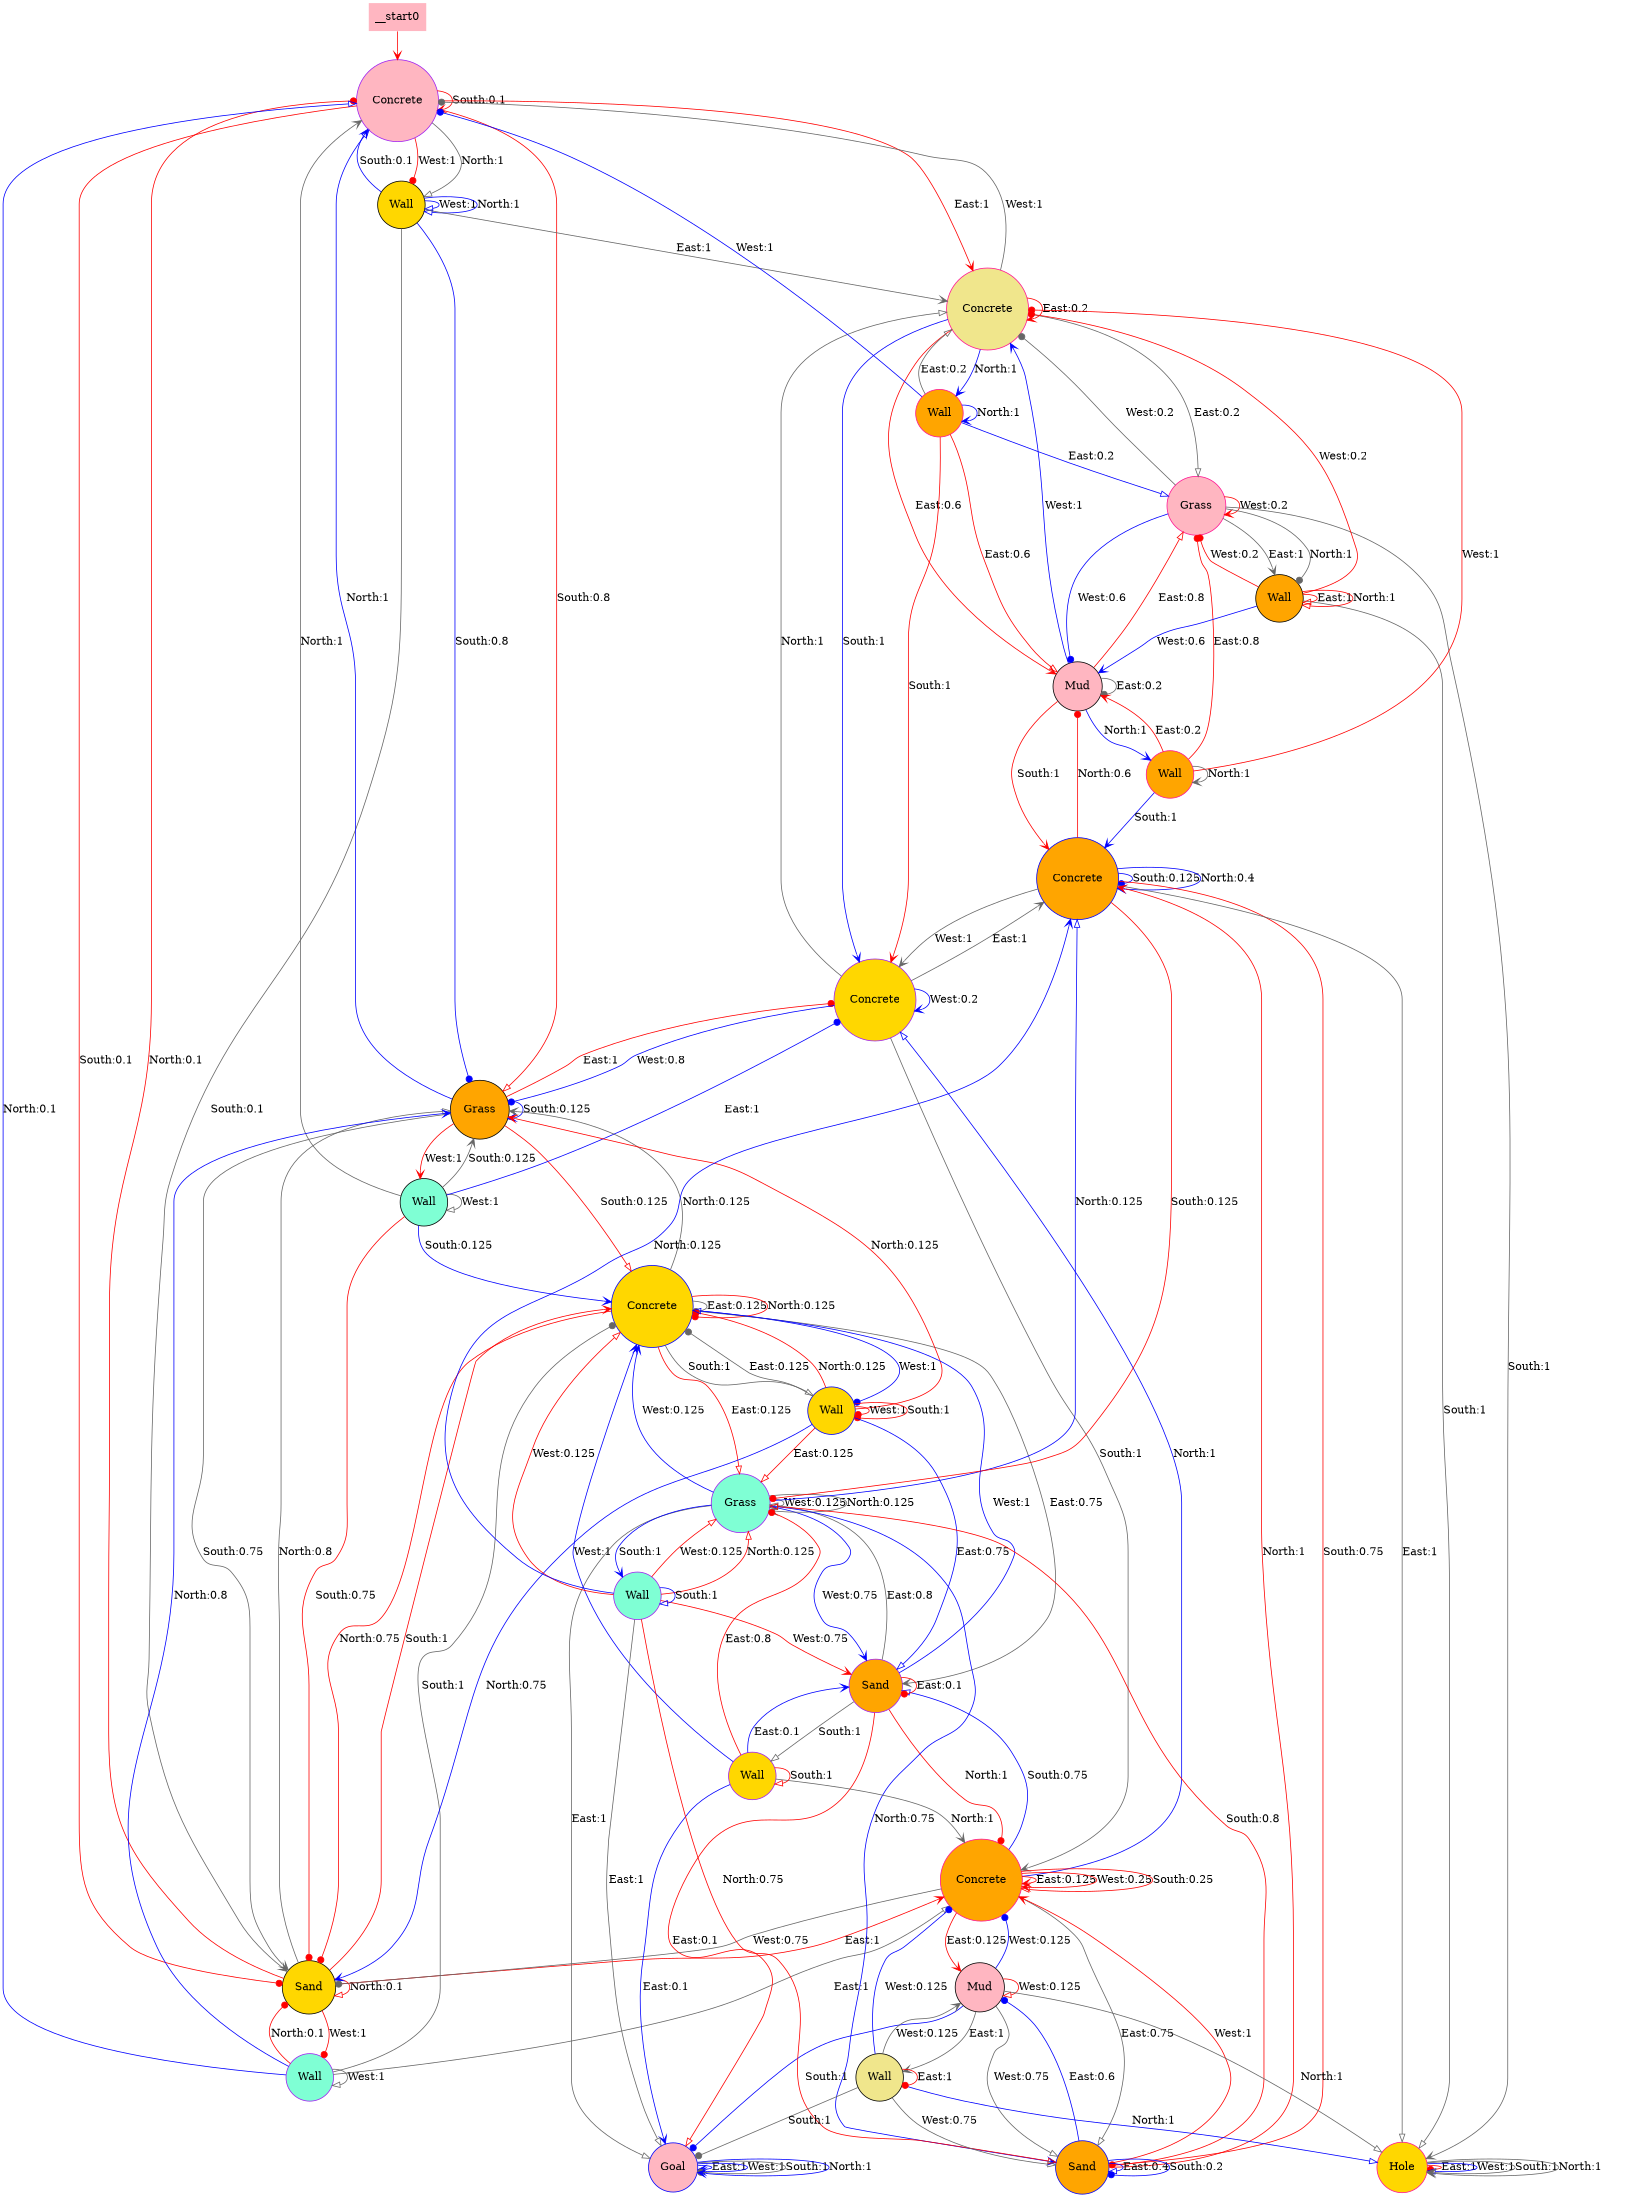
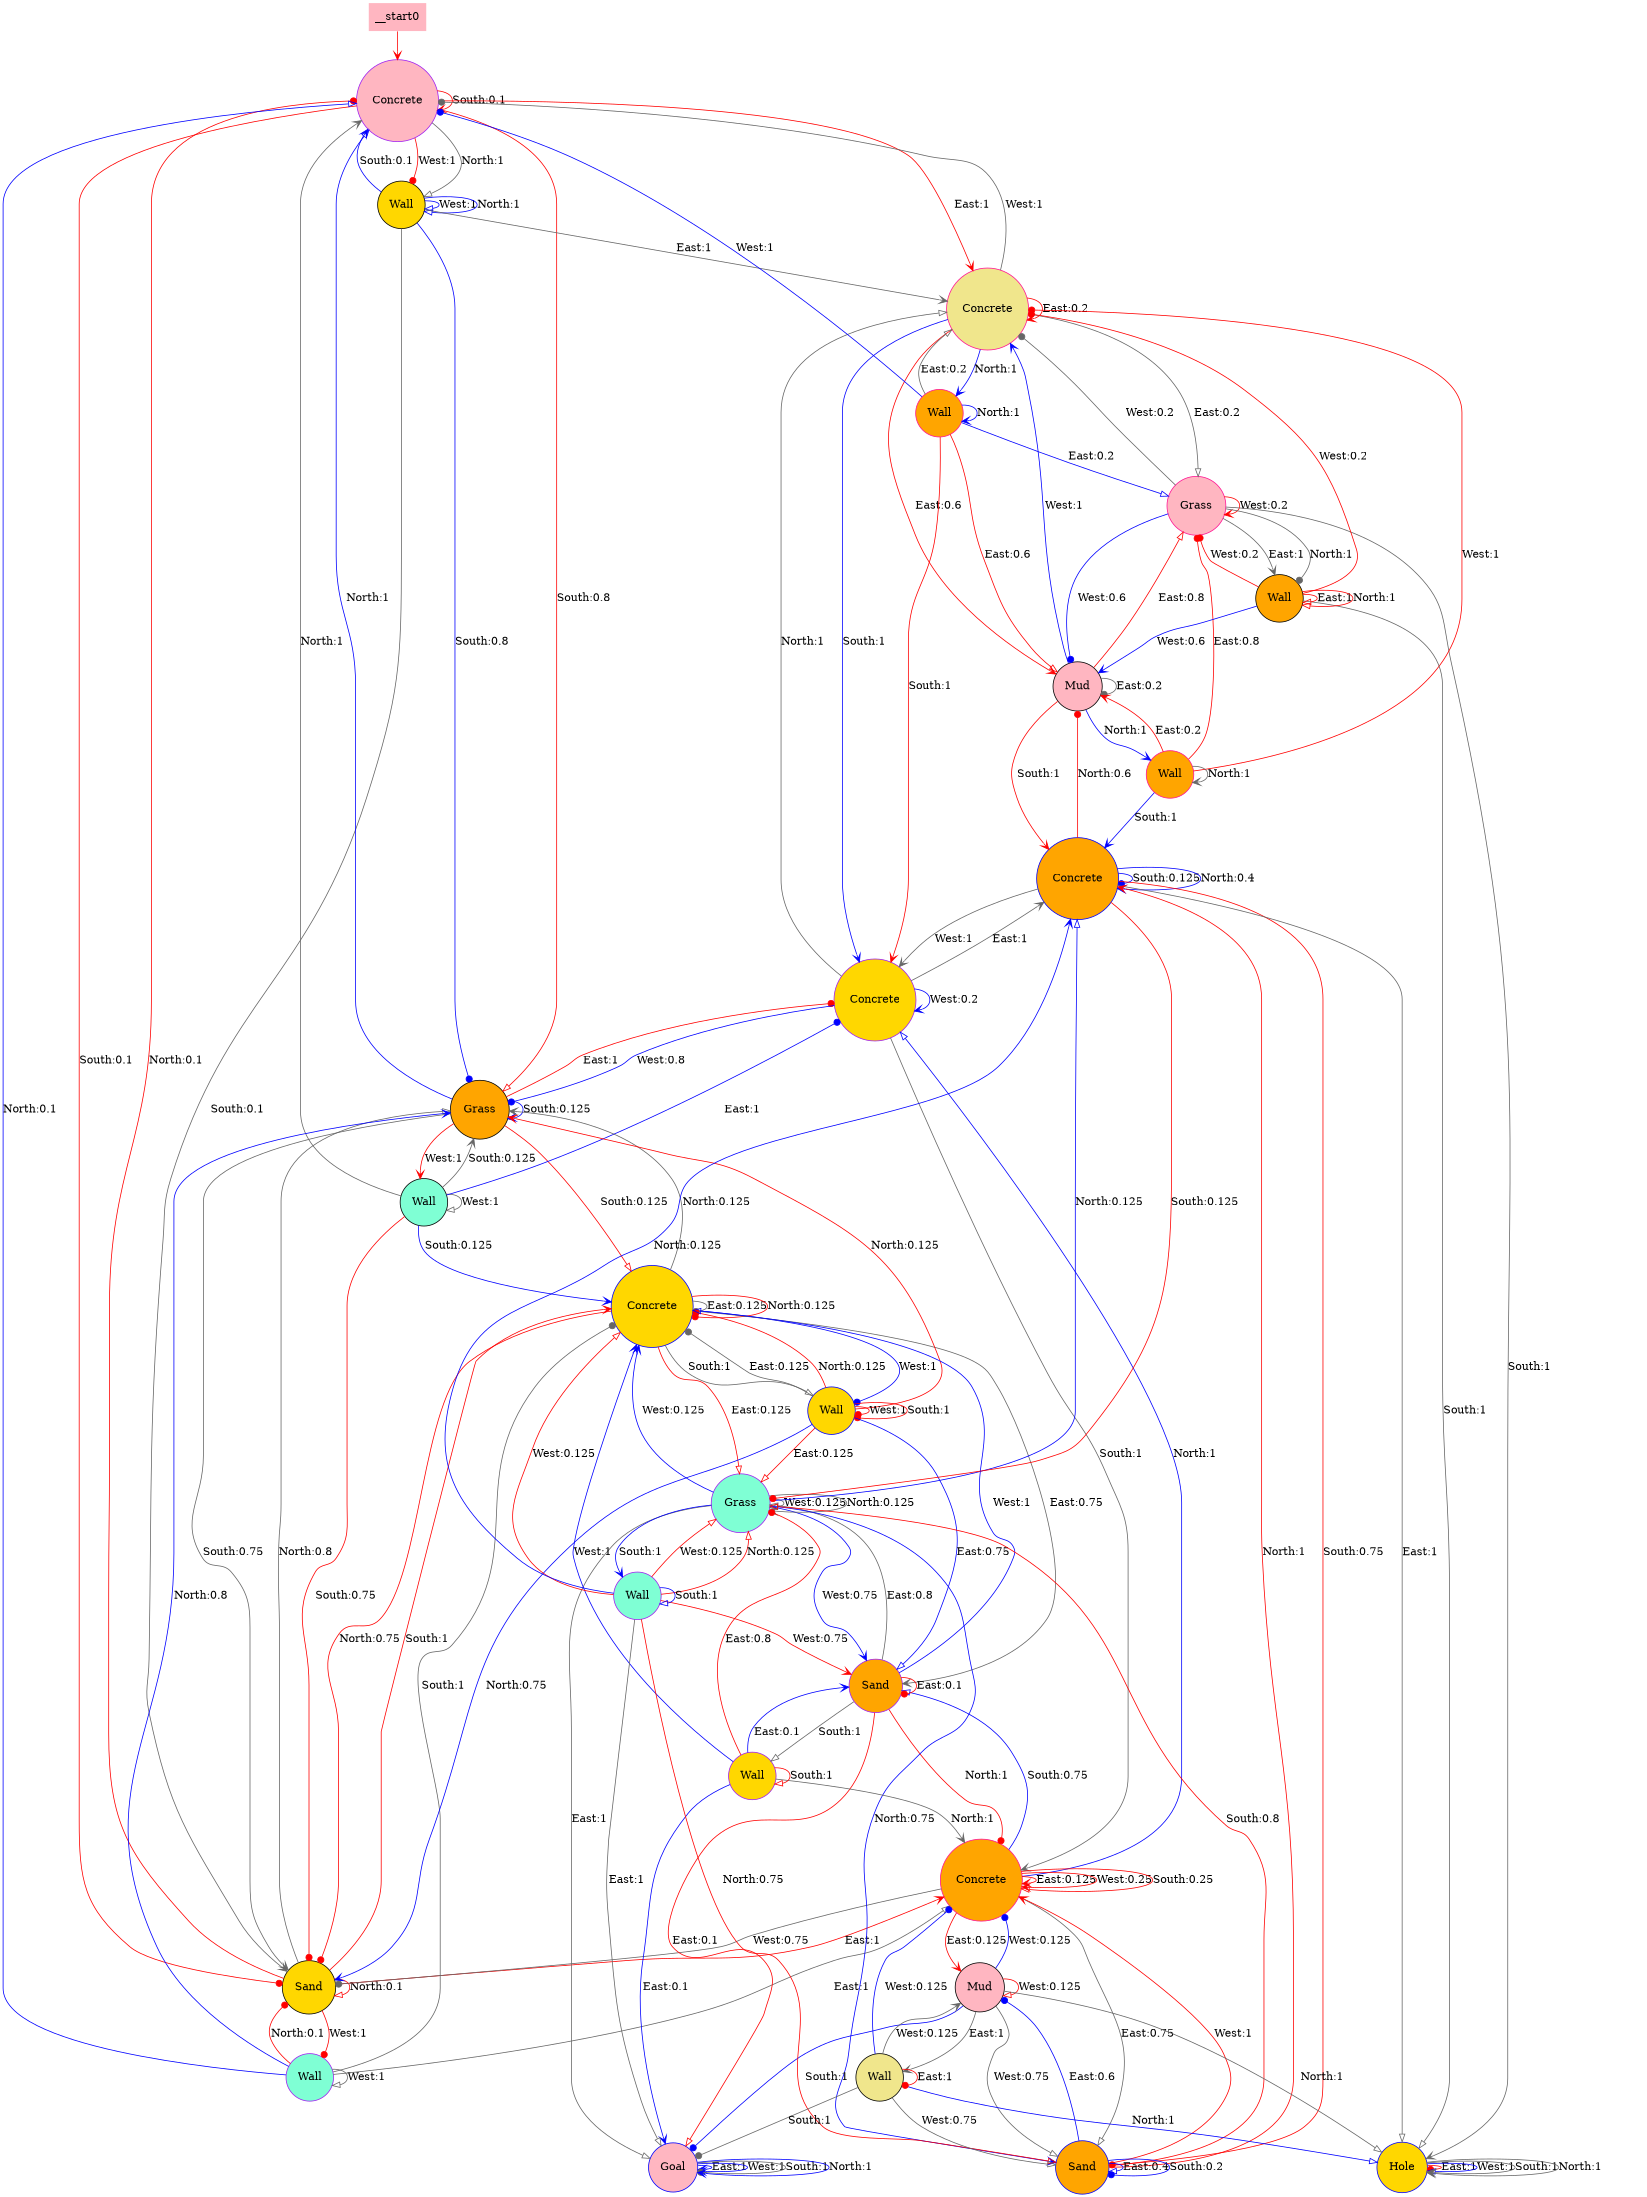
(1402, 2167) -> (1402, 2167)
